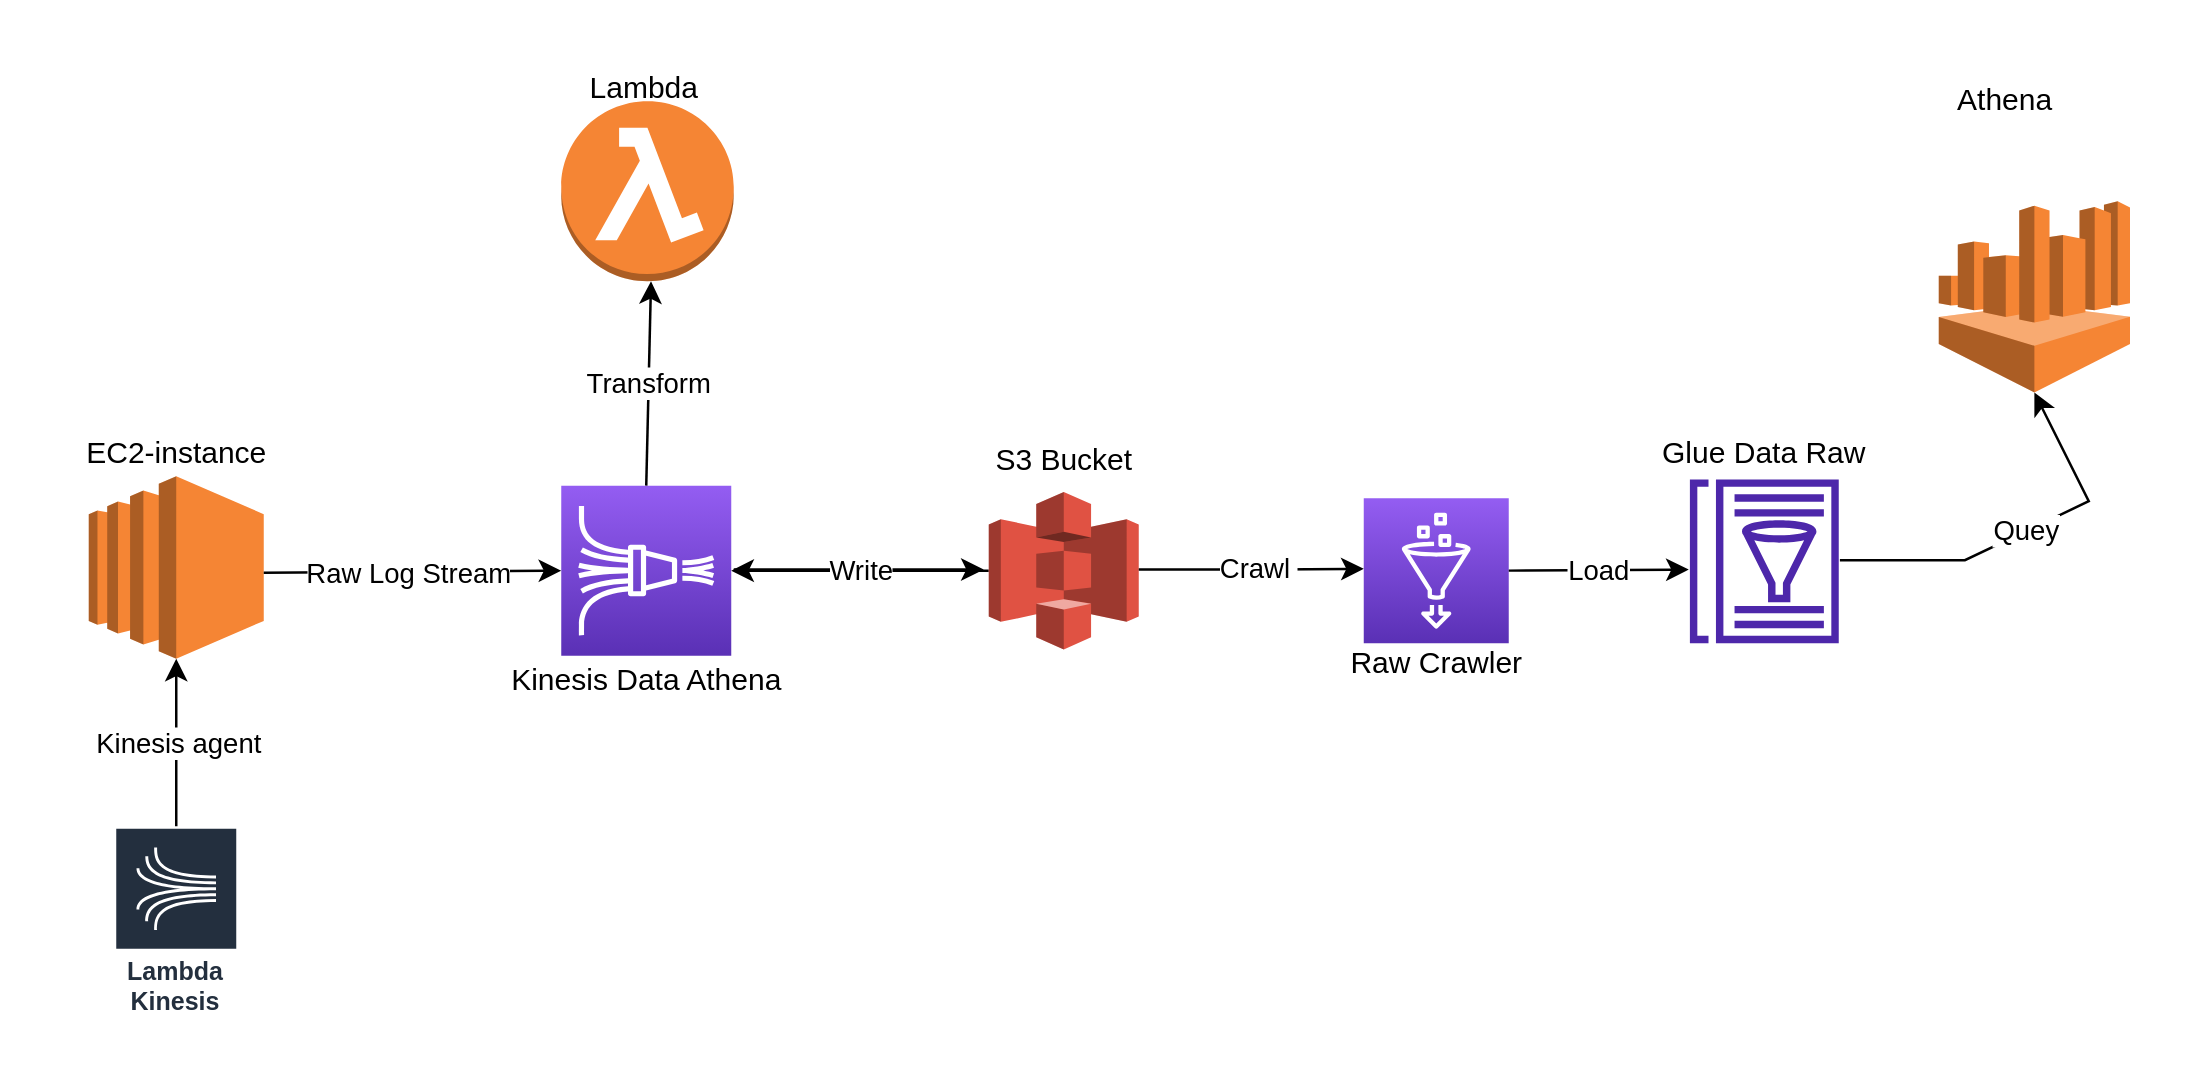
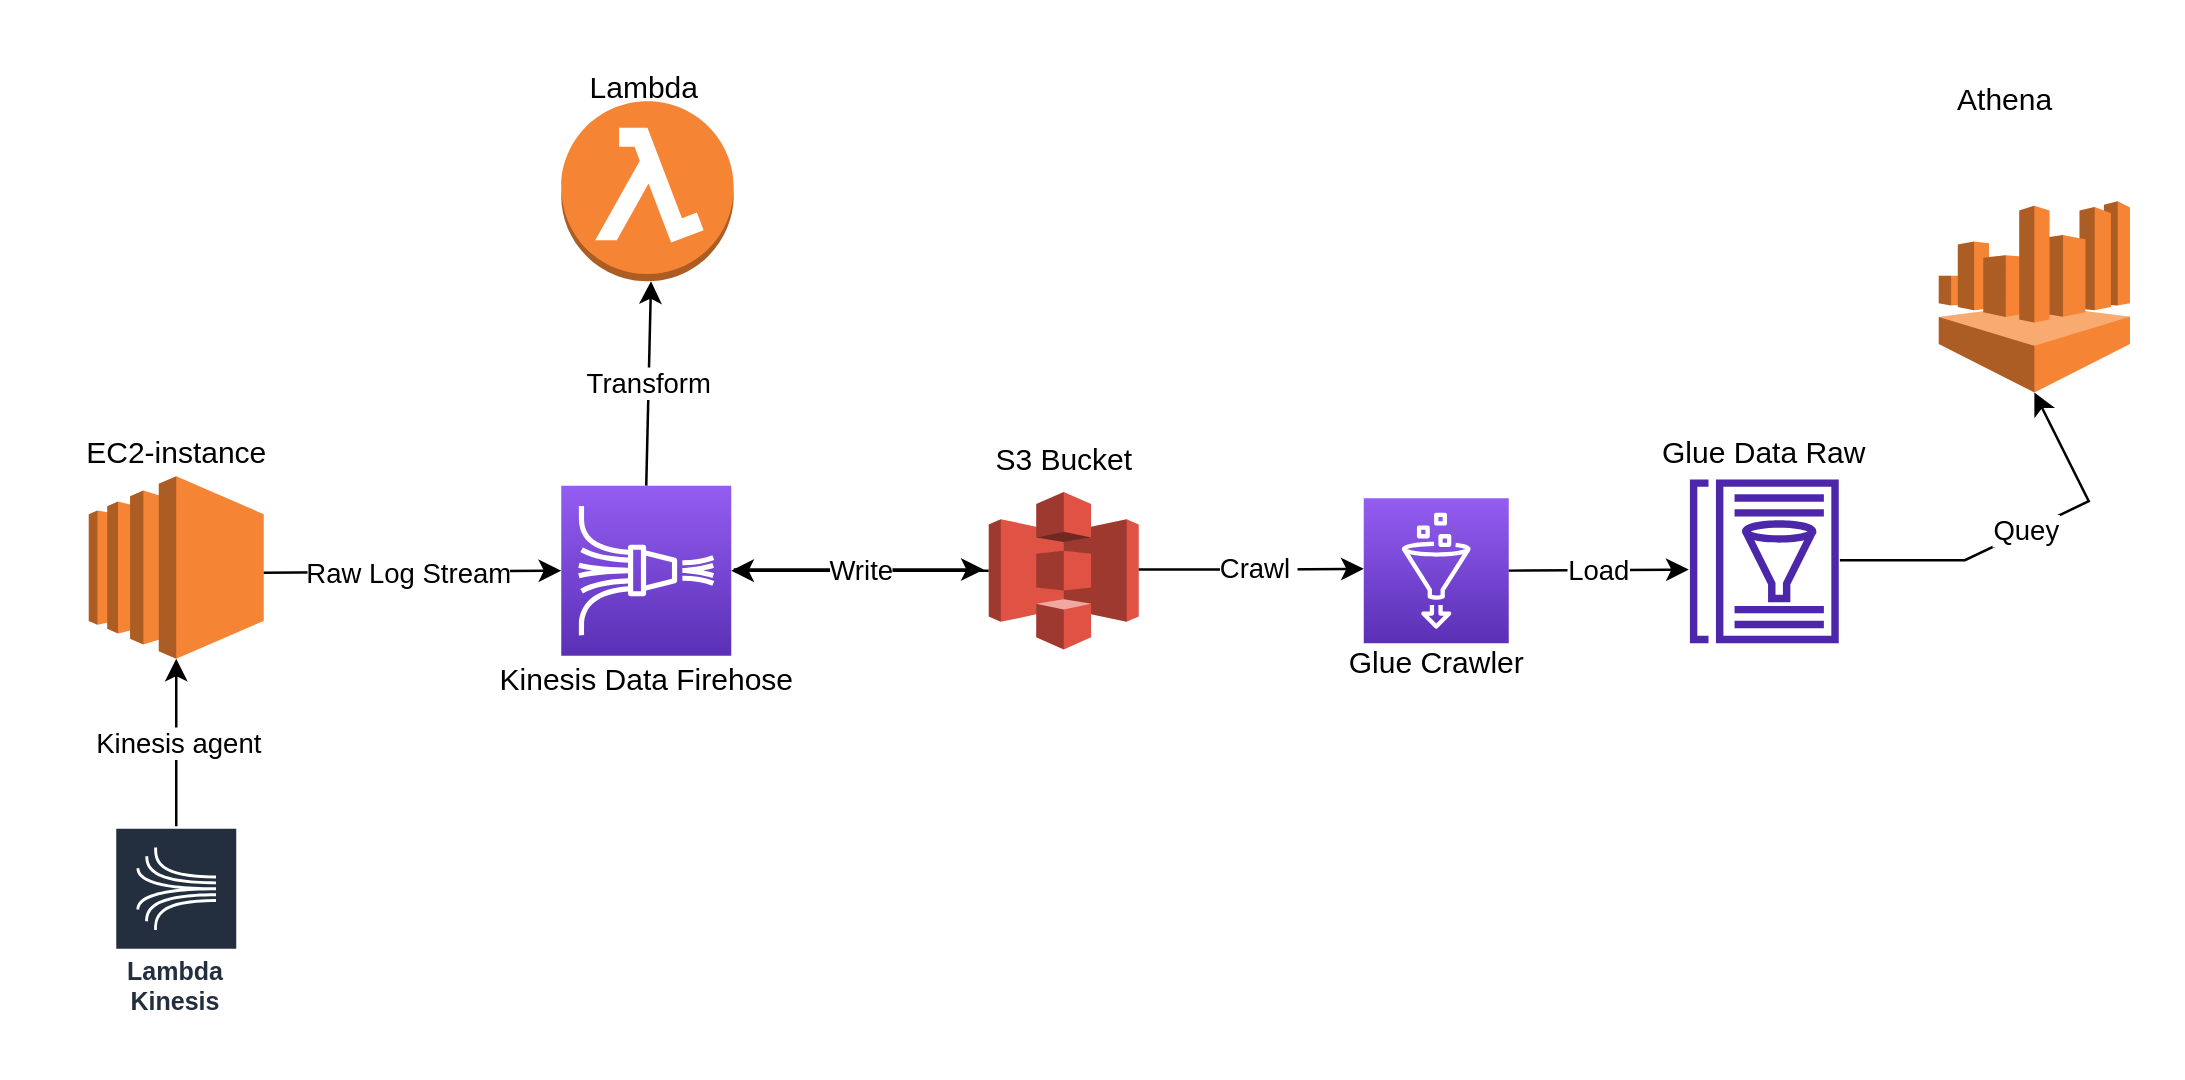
(1438, 664) -> (1438, 664)
(648, 681) -> (648, 681)
